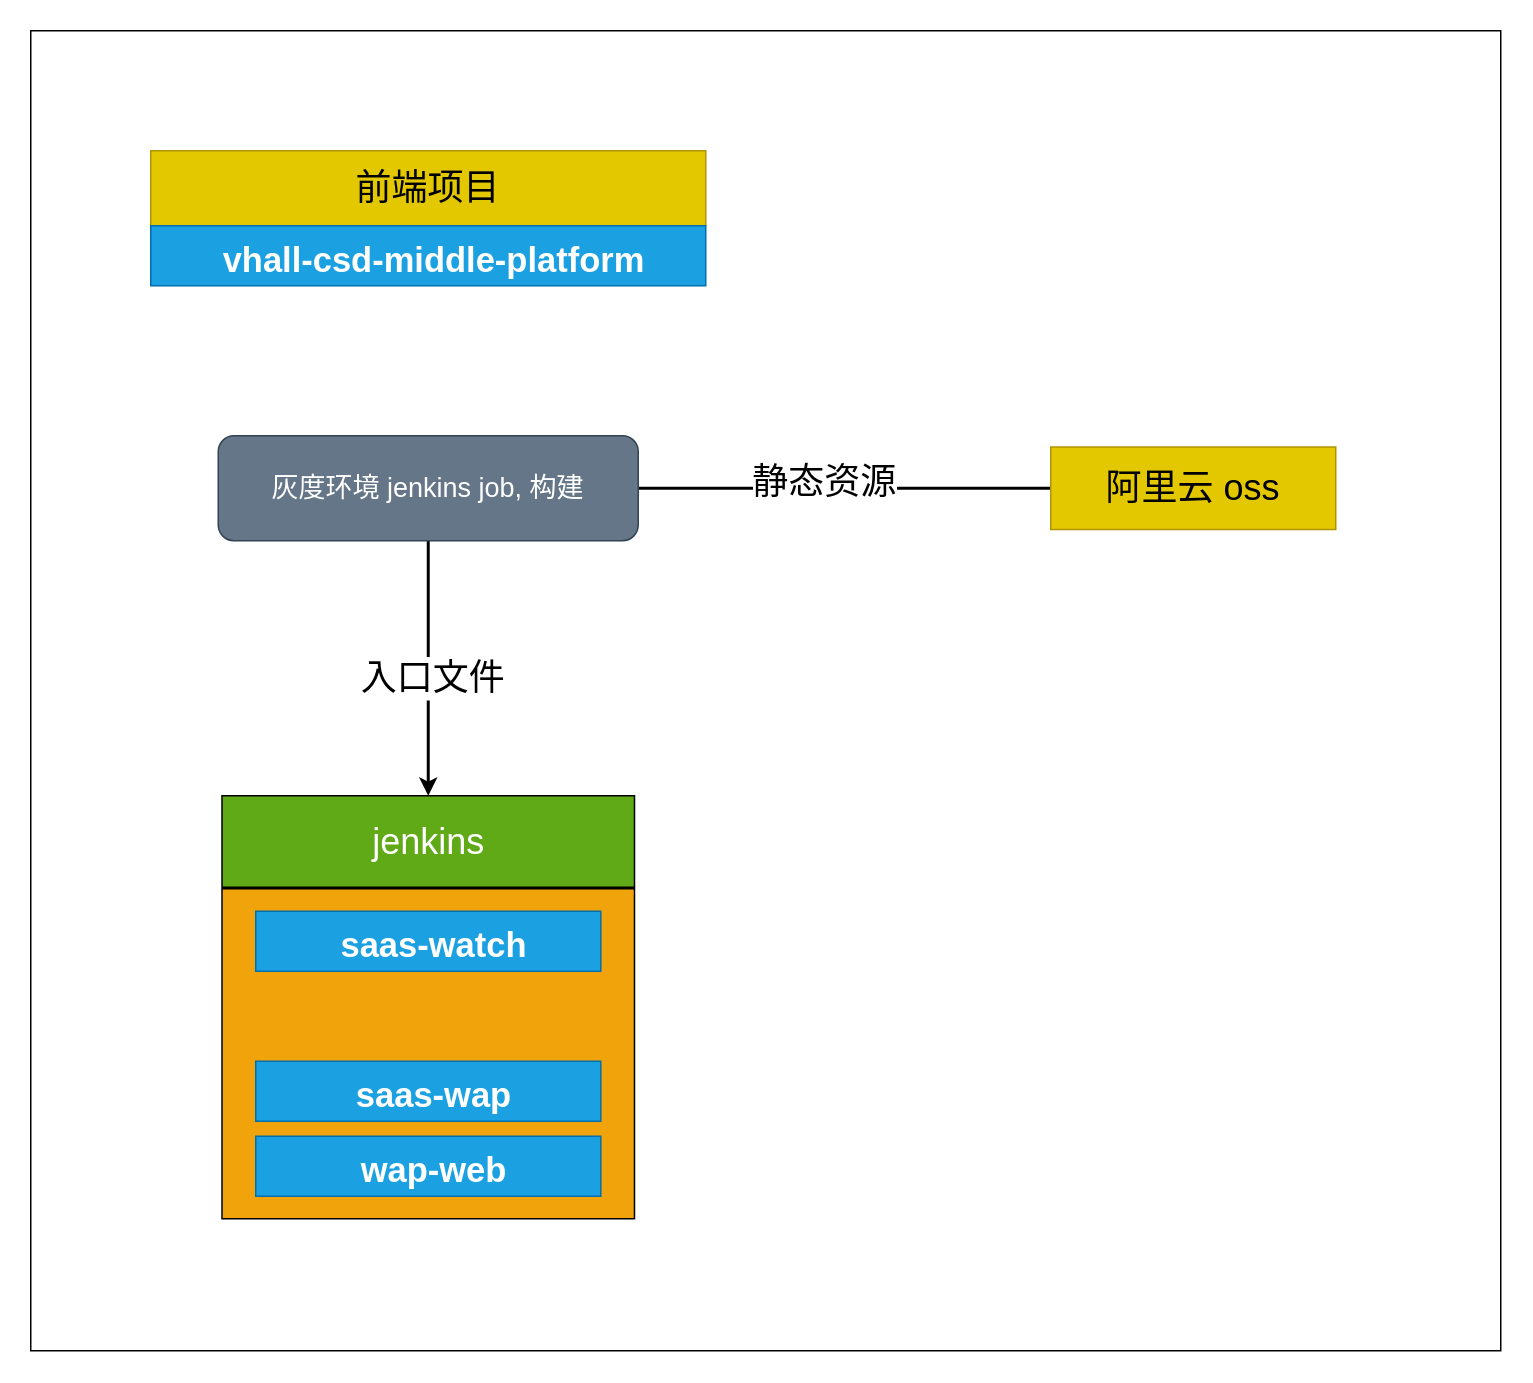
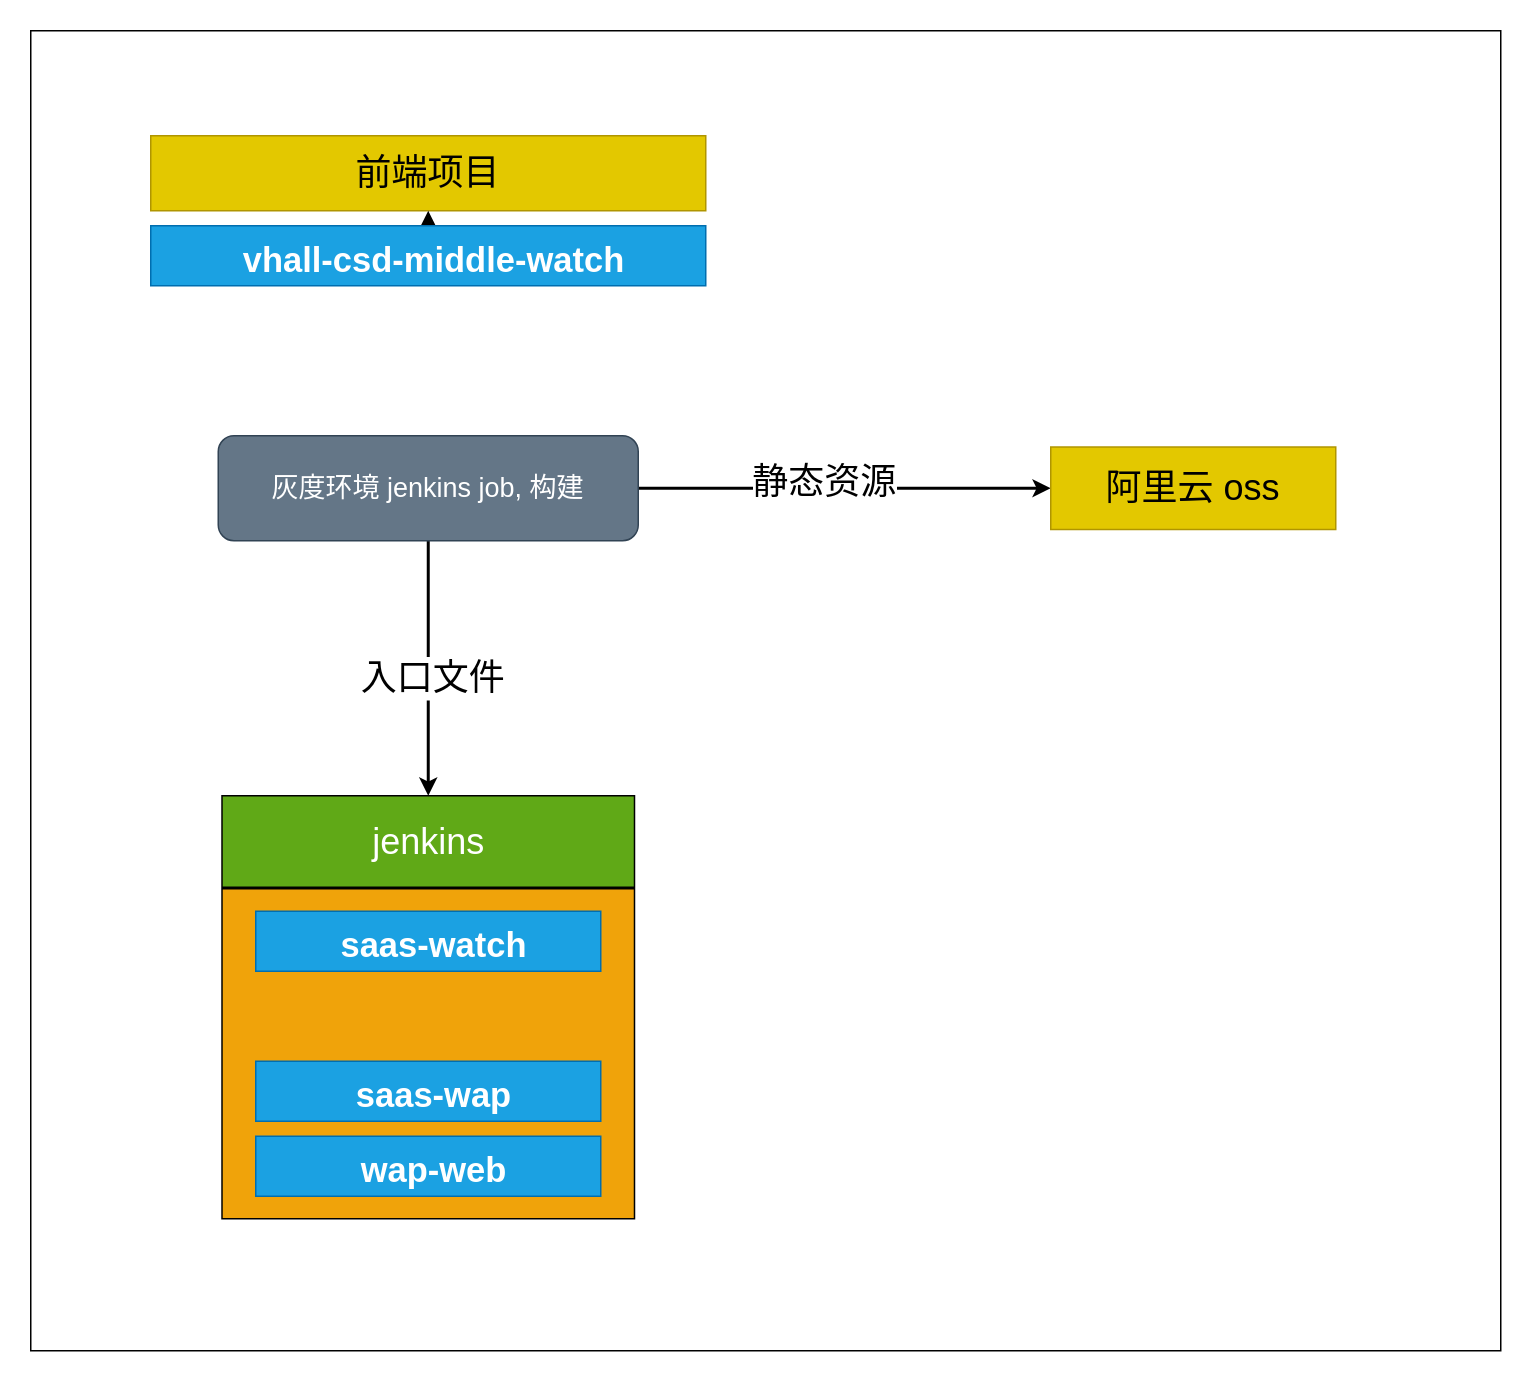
(428, 188) -> (428, 173)
(428, 256) -> (428, 256)
(1042, 488) -> (1036, 488)
